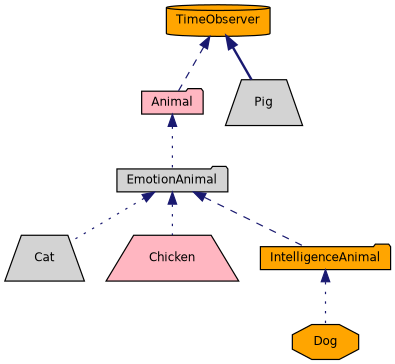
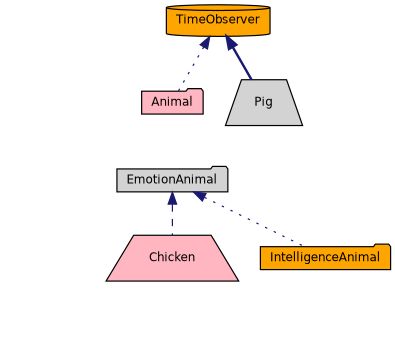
(191, 69) -> (191, 69)
(172, 148) -> none
(172, 220) -> (172, 220)
(254, 222) -> (254, 222)
(45, 258) -> none
(326, 342) -> none
